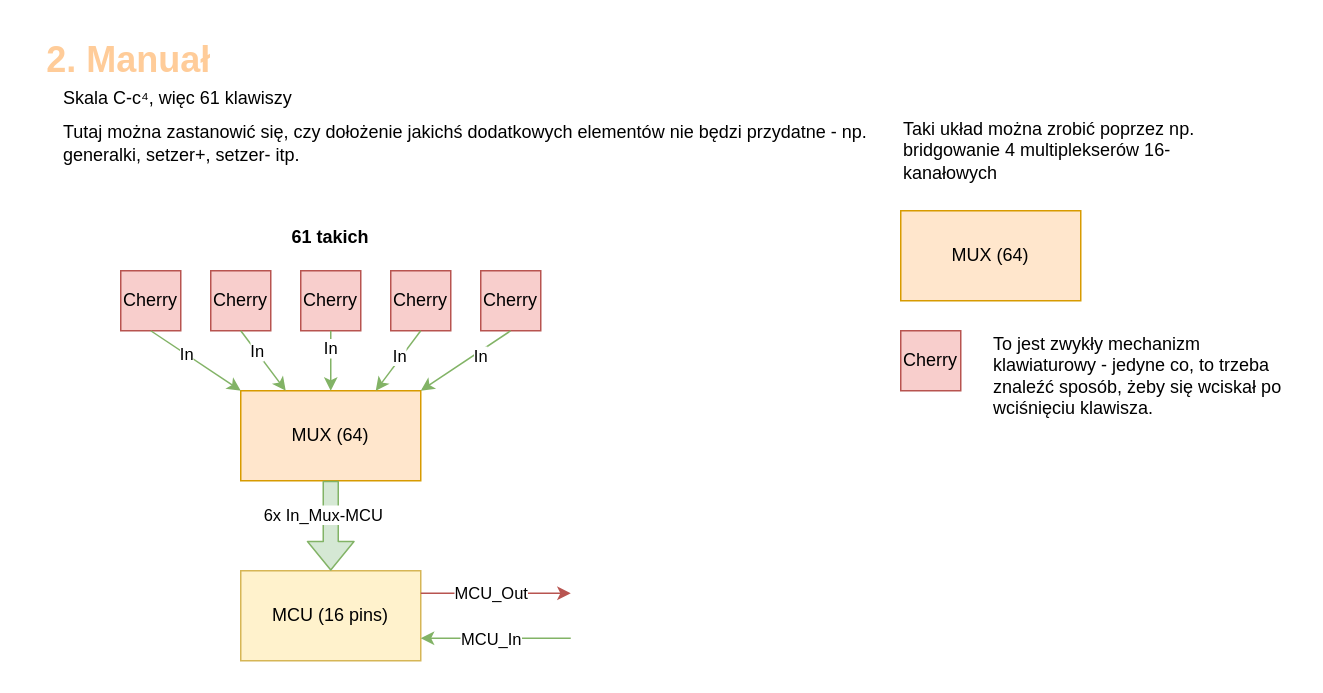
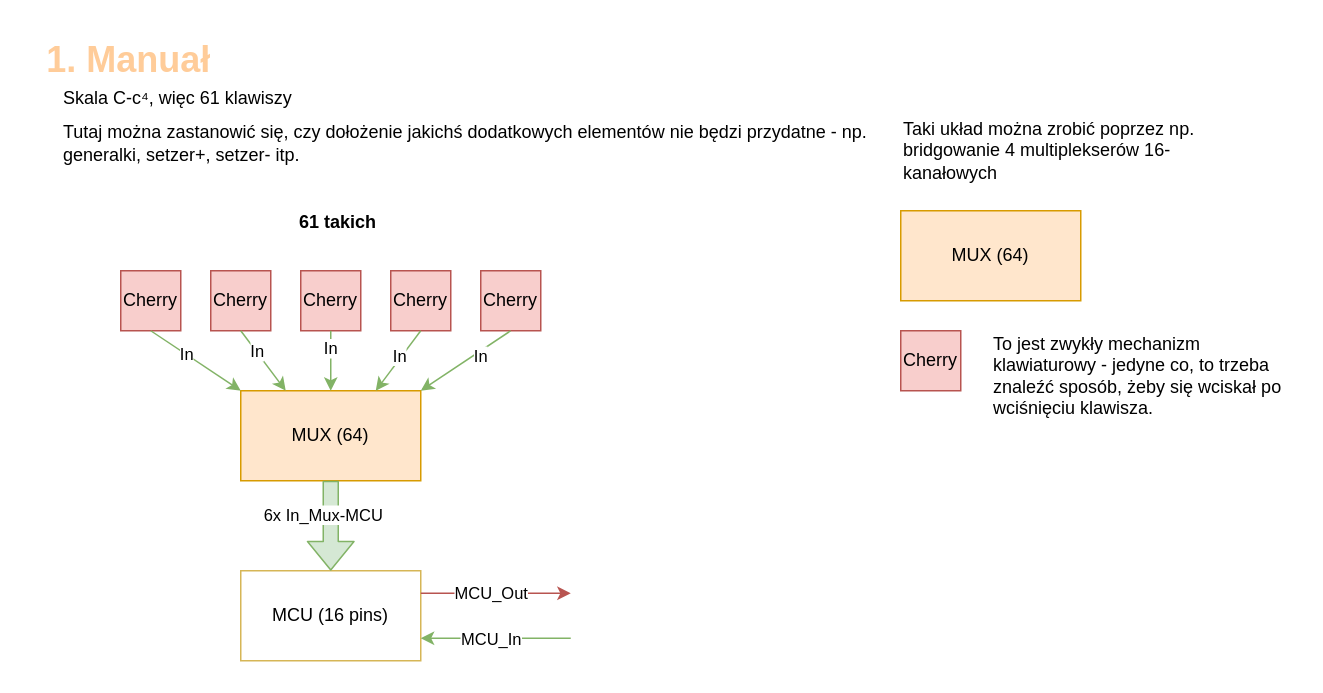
(129, 61) -> (129, 61)
(331, 237) -> (338, 222)
(331, 616) -> (331, 616)
